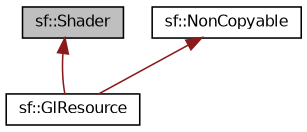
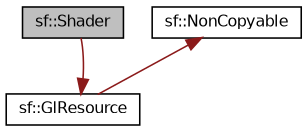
(63, 74) -> (83, 58)
